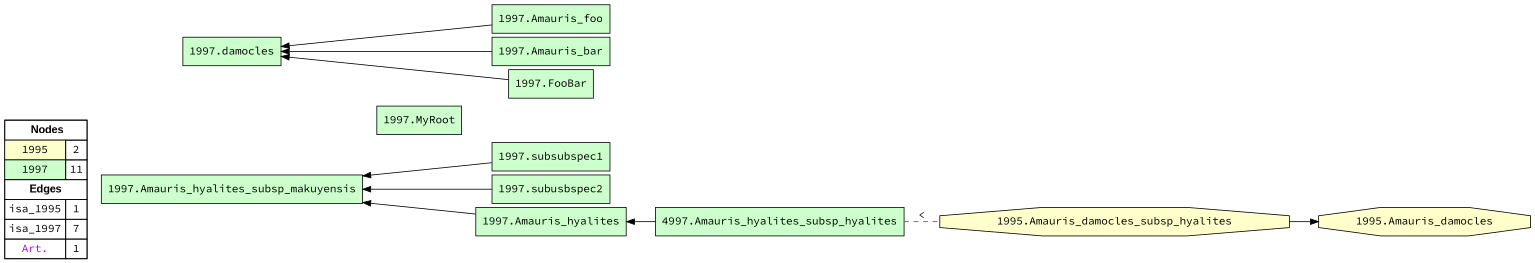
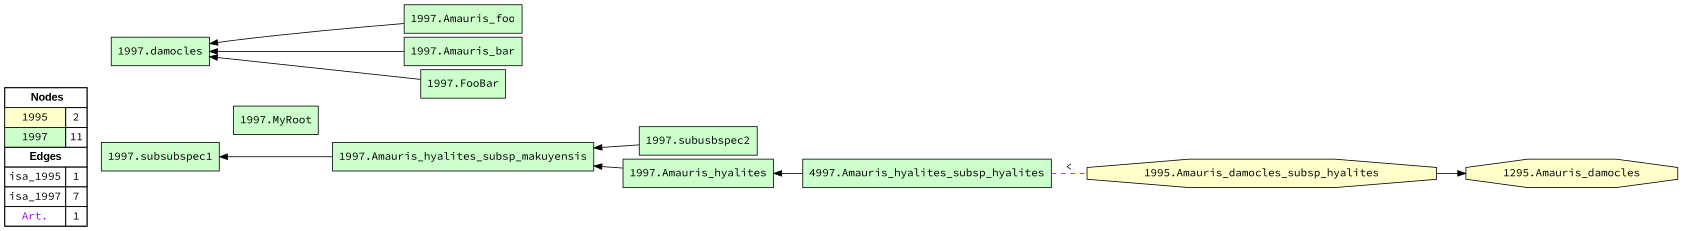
(431, 169) -> (280, 157)
(1425, 222) -> (1572, 173)
